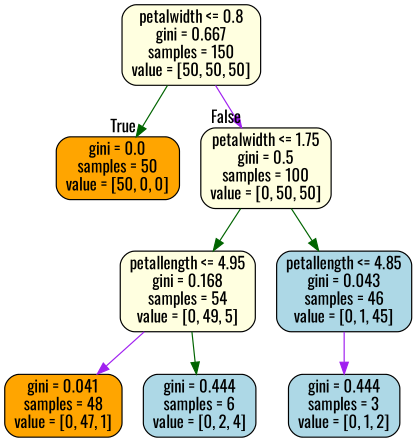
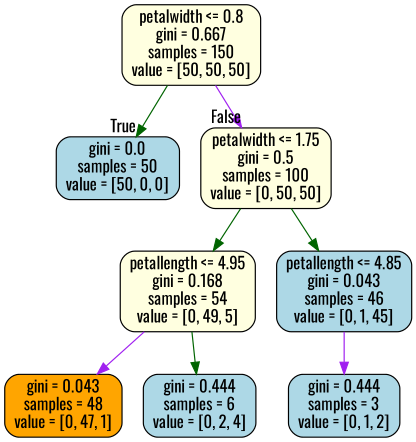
(118, 168) -> (118, 168)
(63, 406) -> (63, 406)
